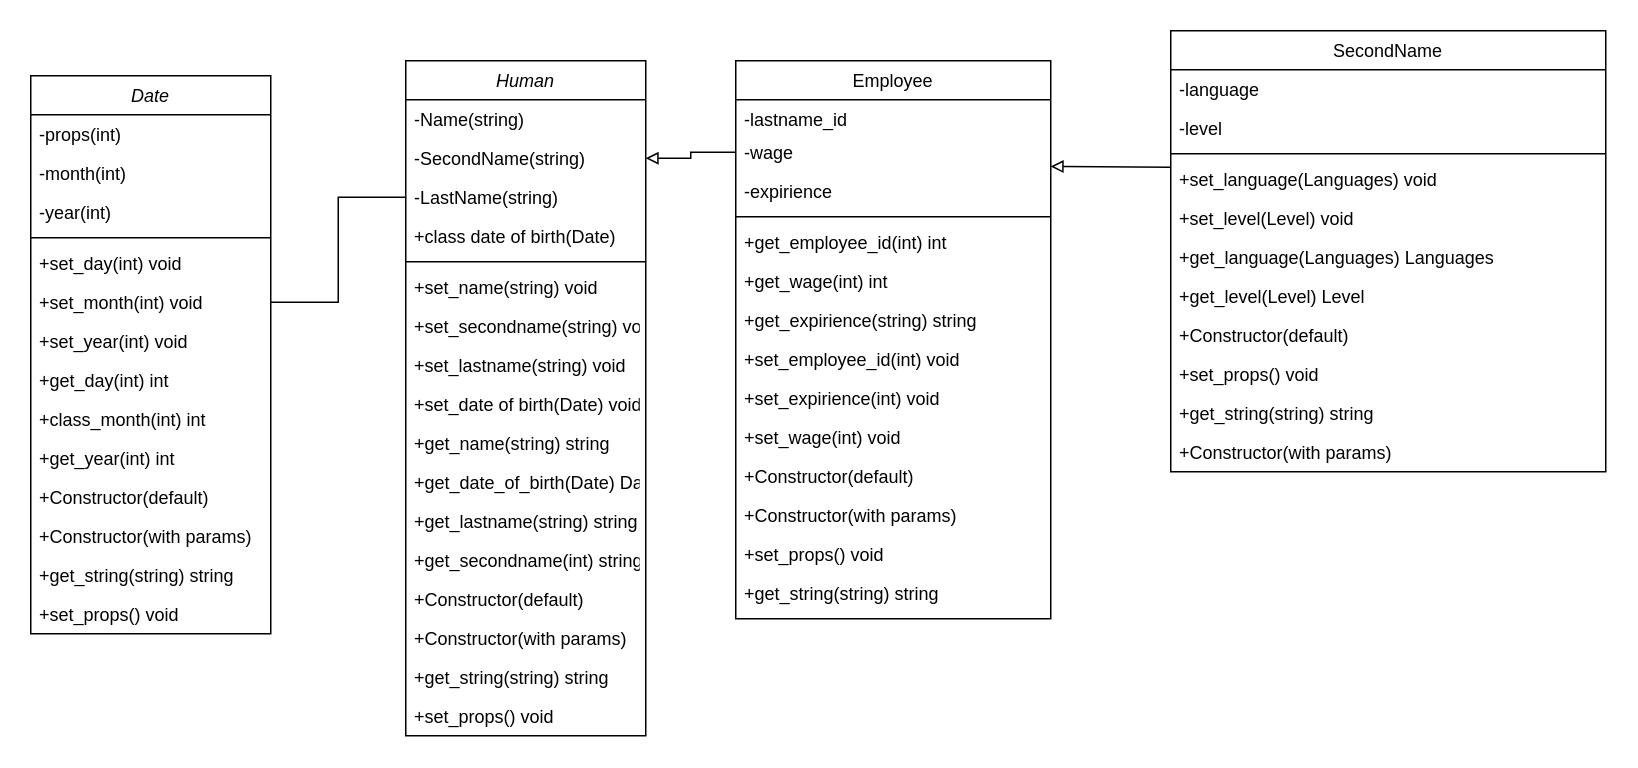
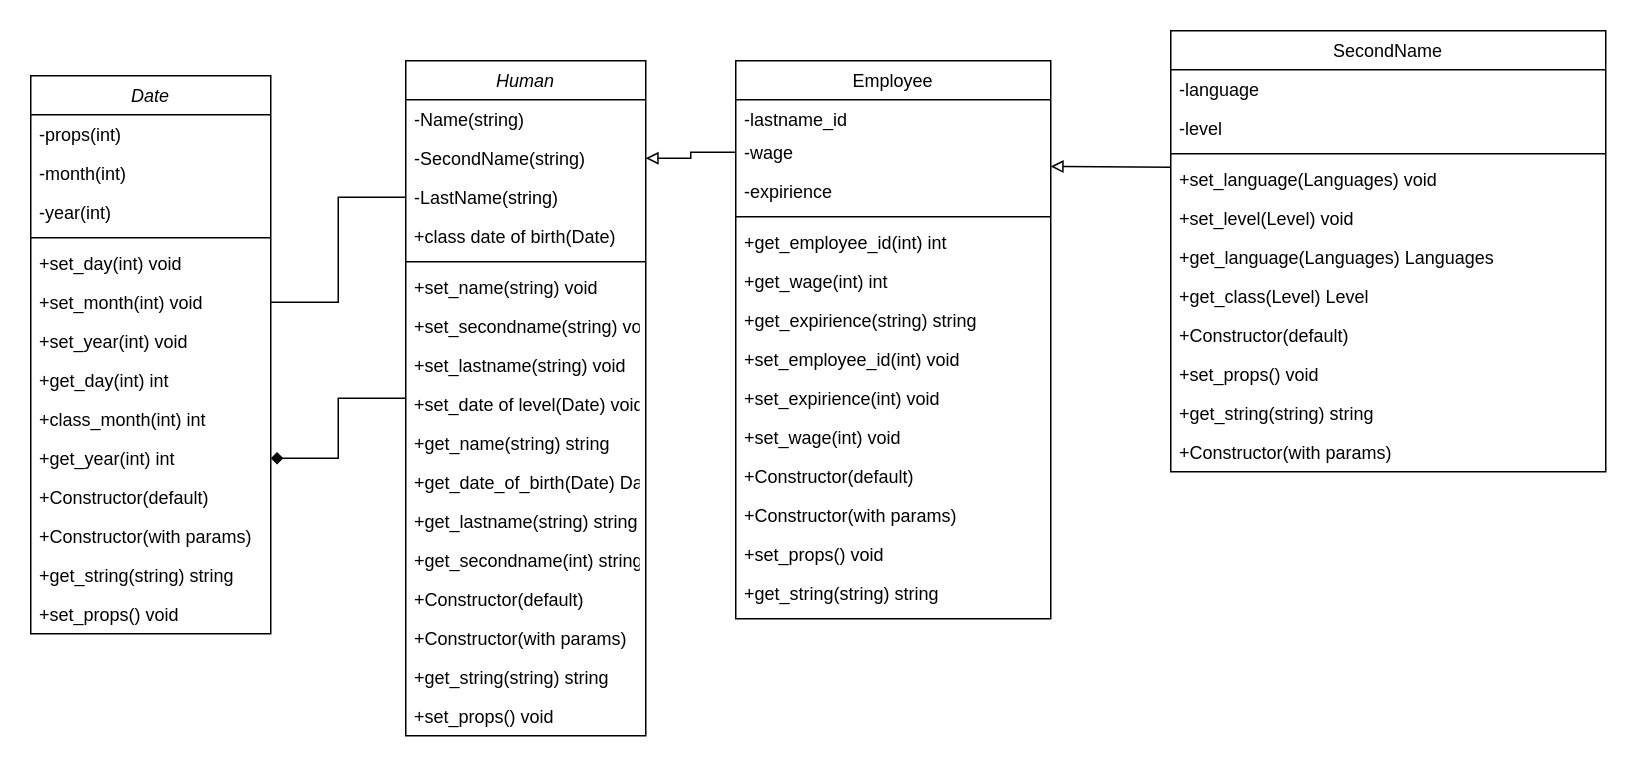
(1283, 297) -> (1286, 297)
(548, 405) -> (546, 405)
none -> (338, 423)
